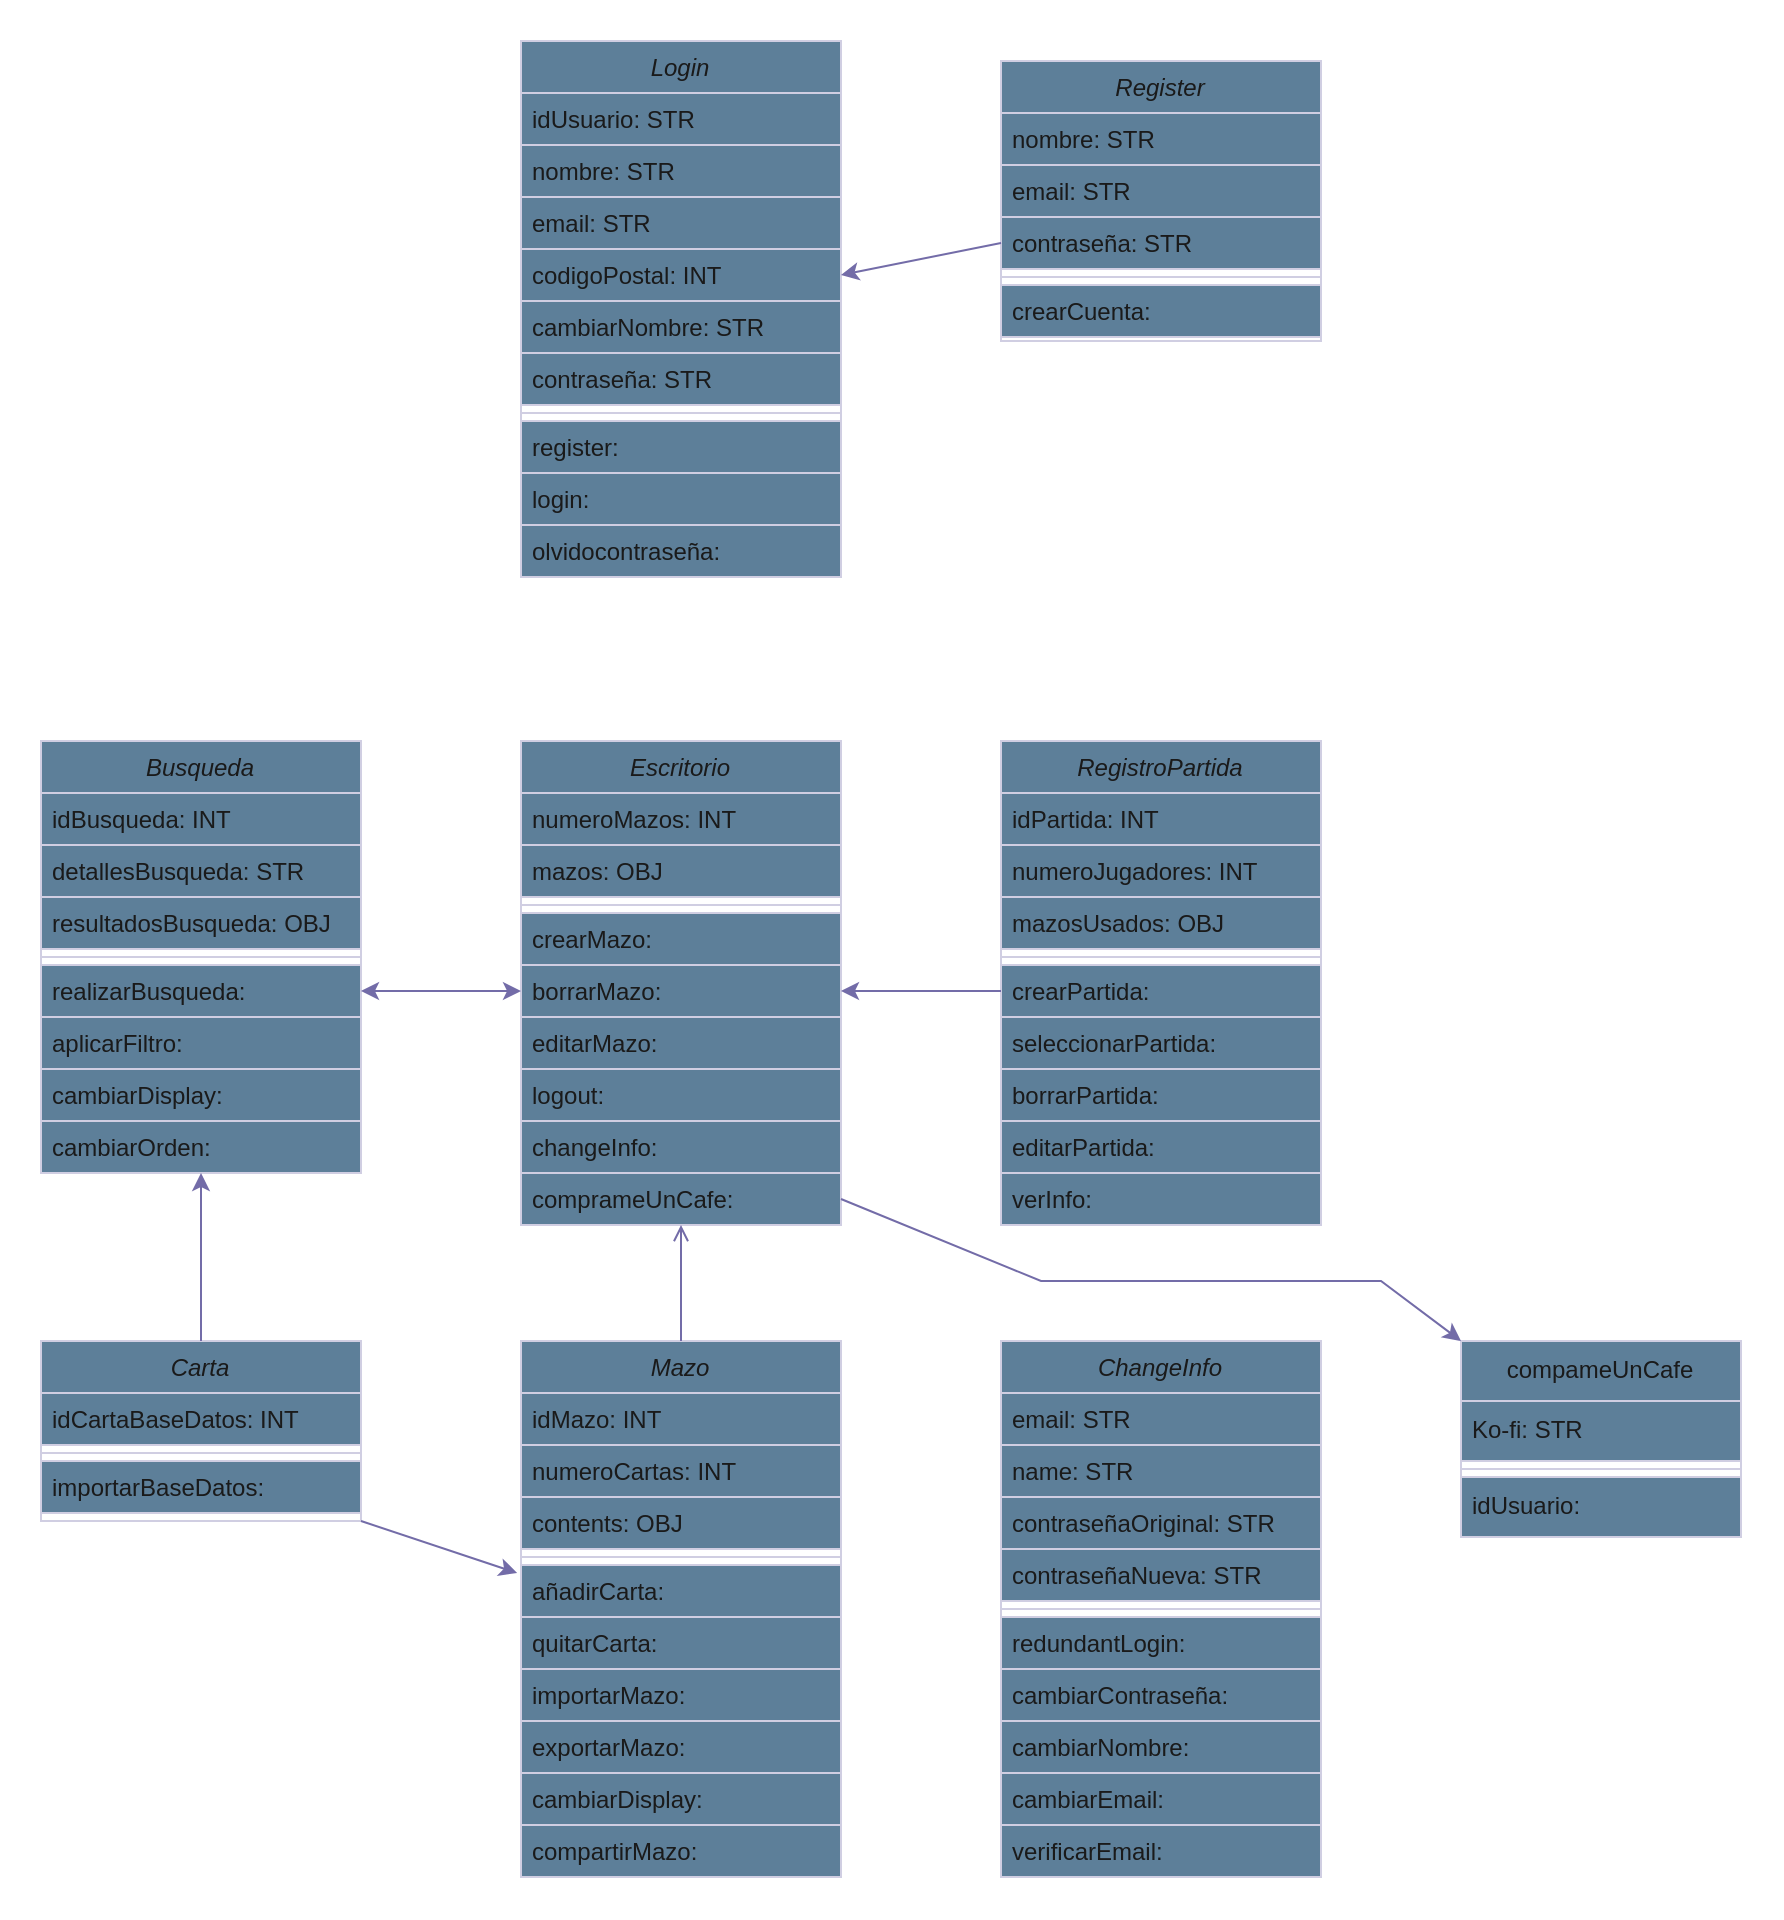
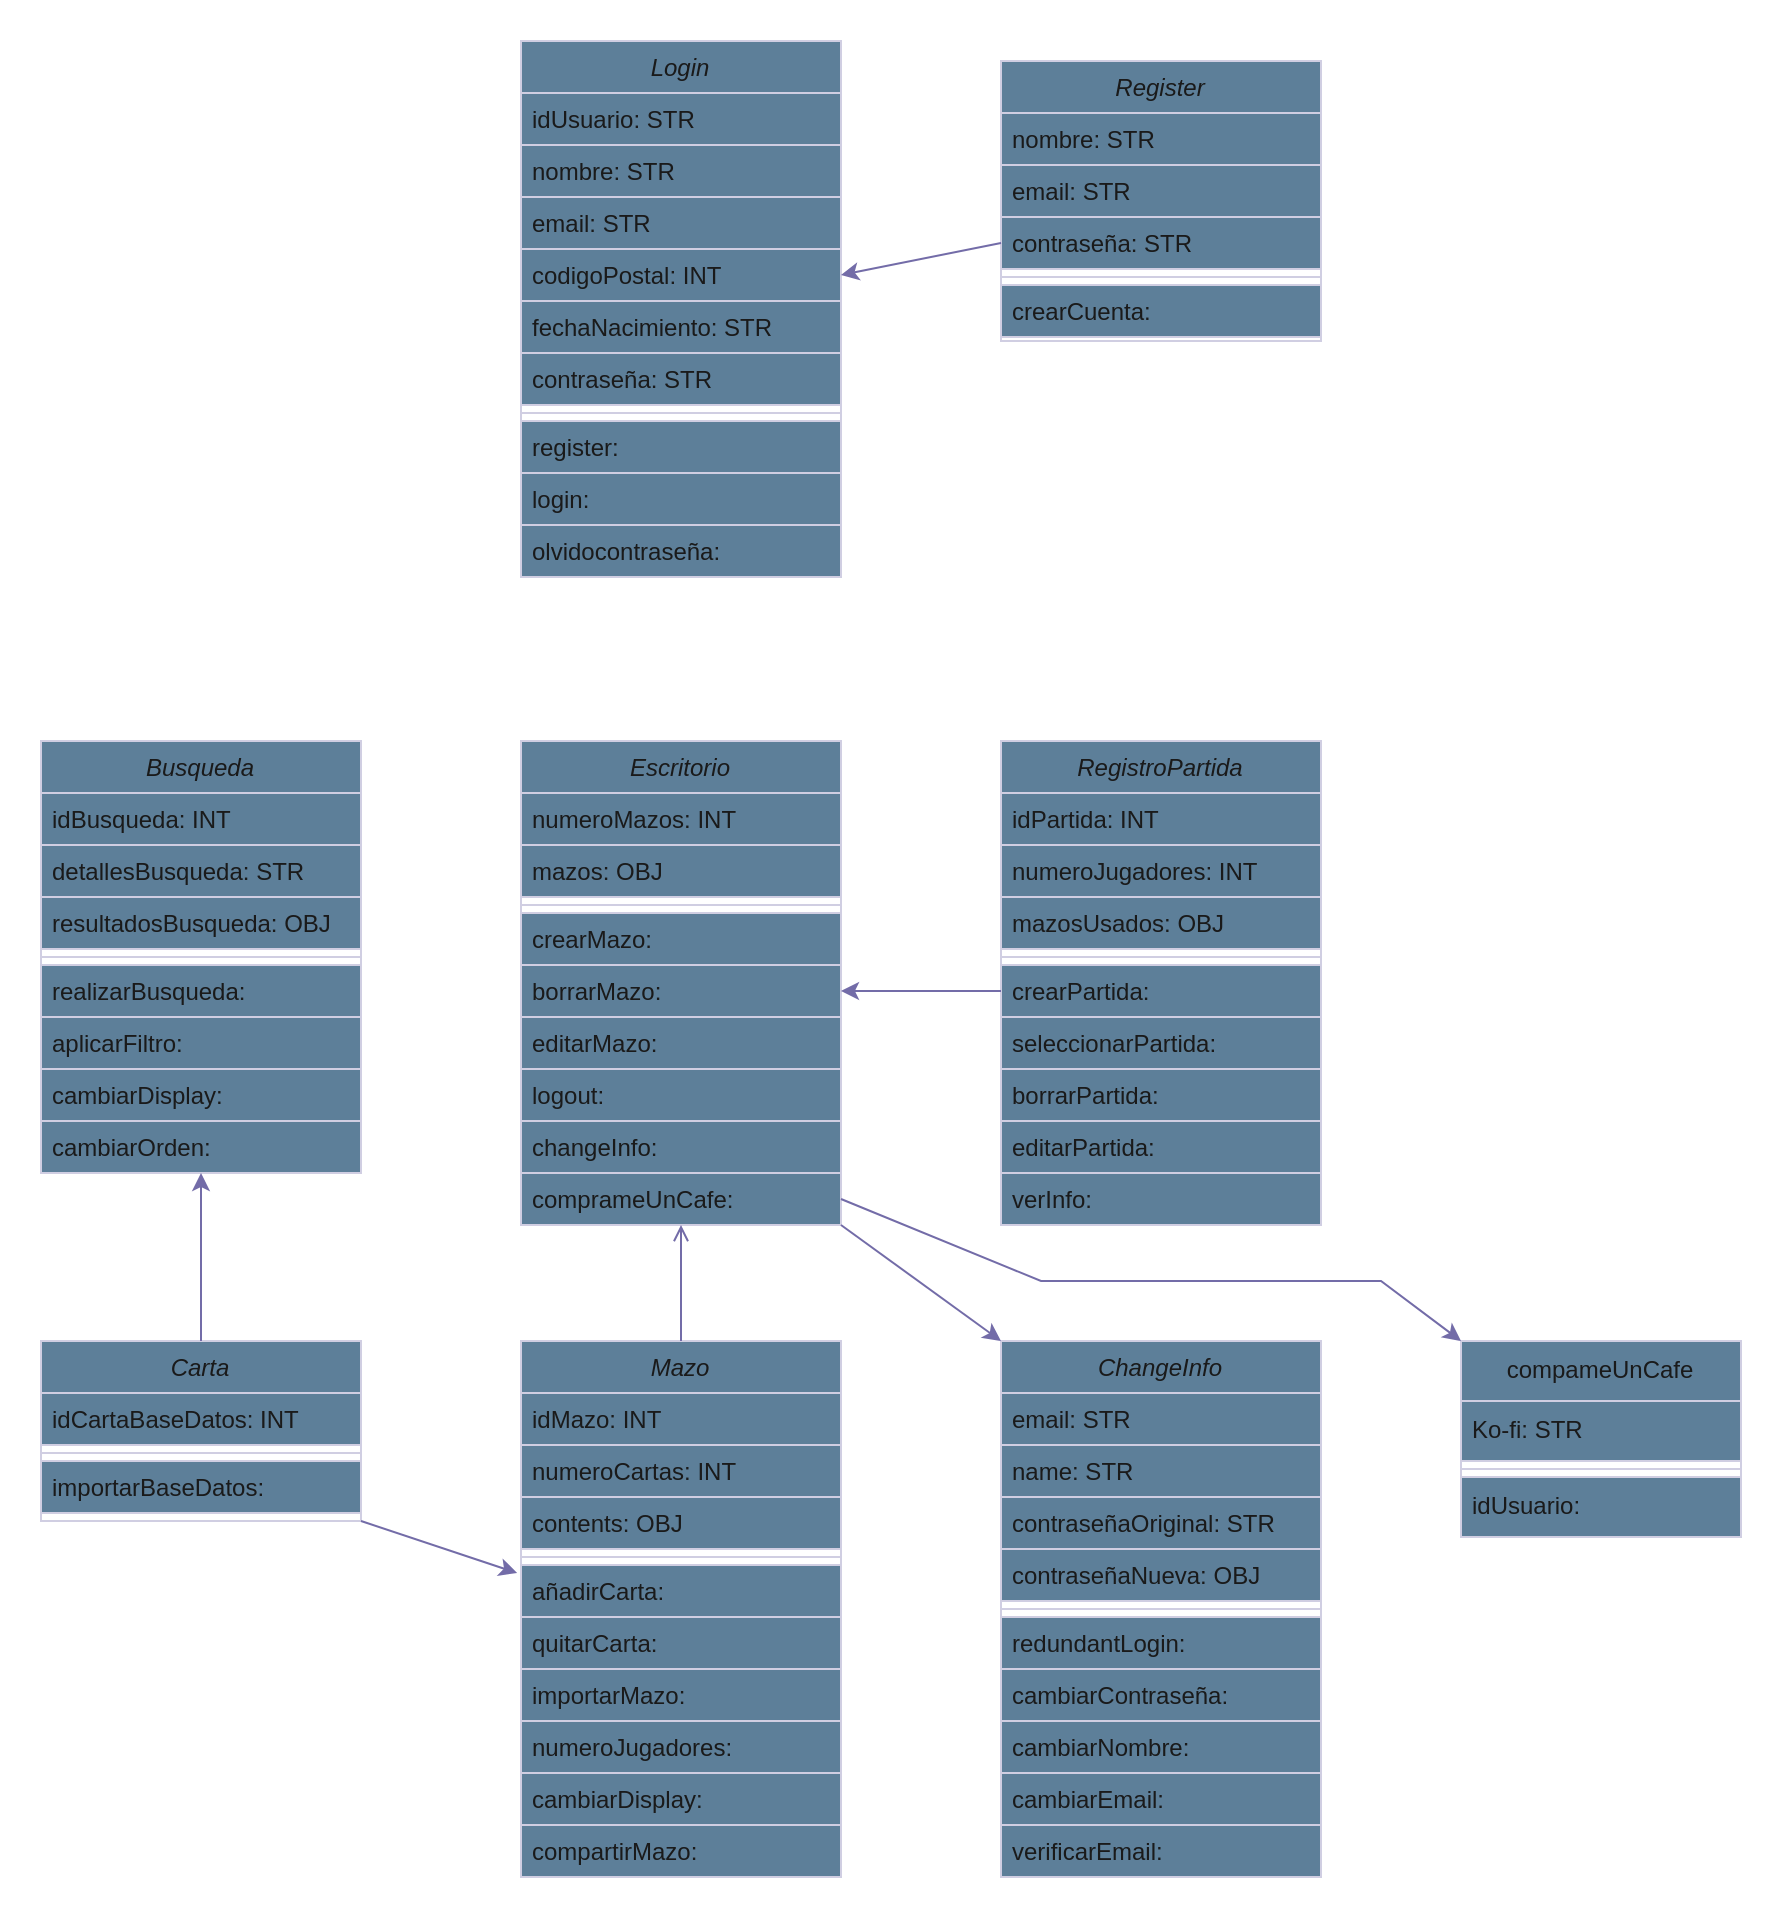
(644, 328) -> (654, 328)
(441, 991) -> none
none -> (916, 1279)
(1140, 1576) -> (1140, 1576)
(616, 1748) -> (636, 1748)
